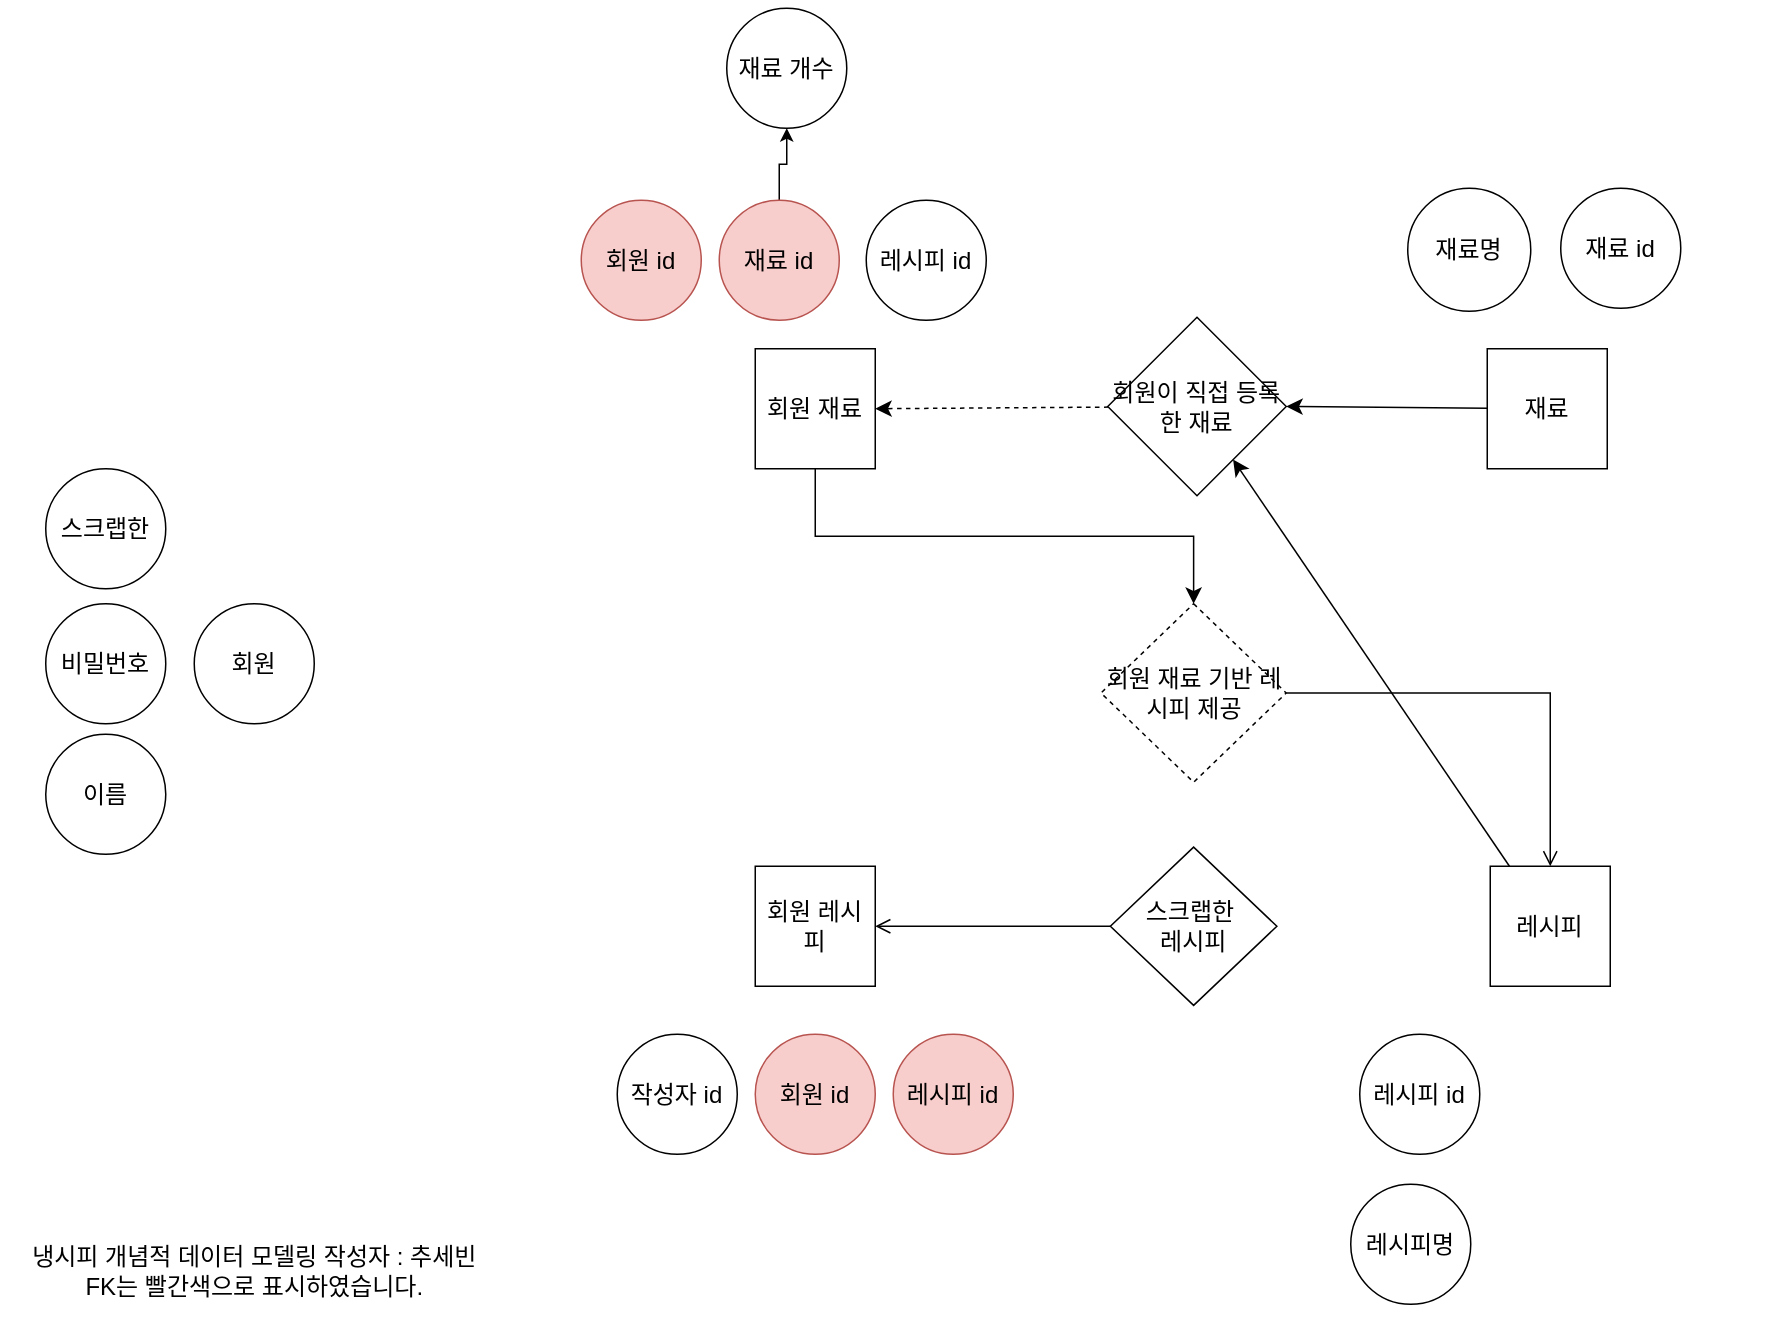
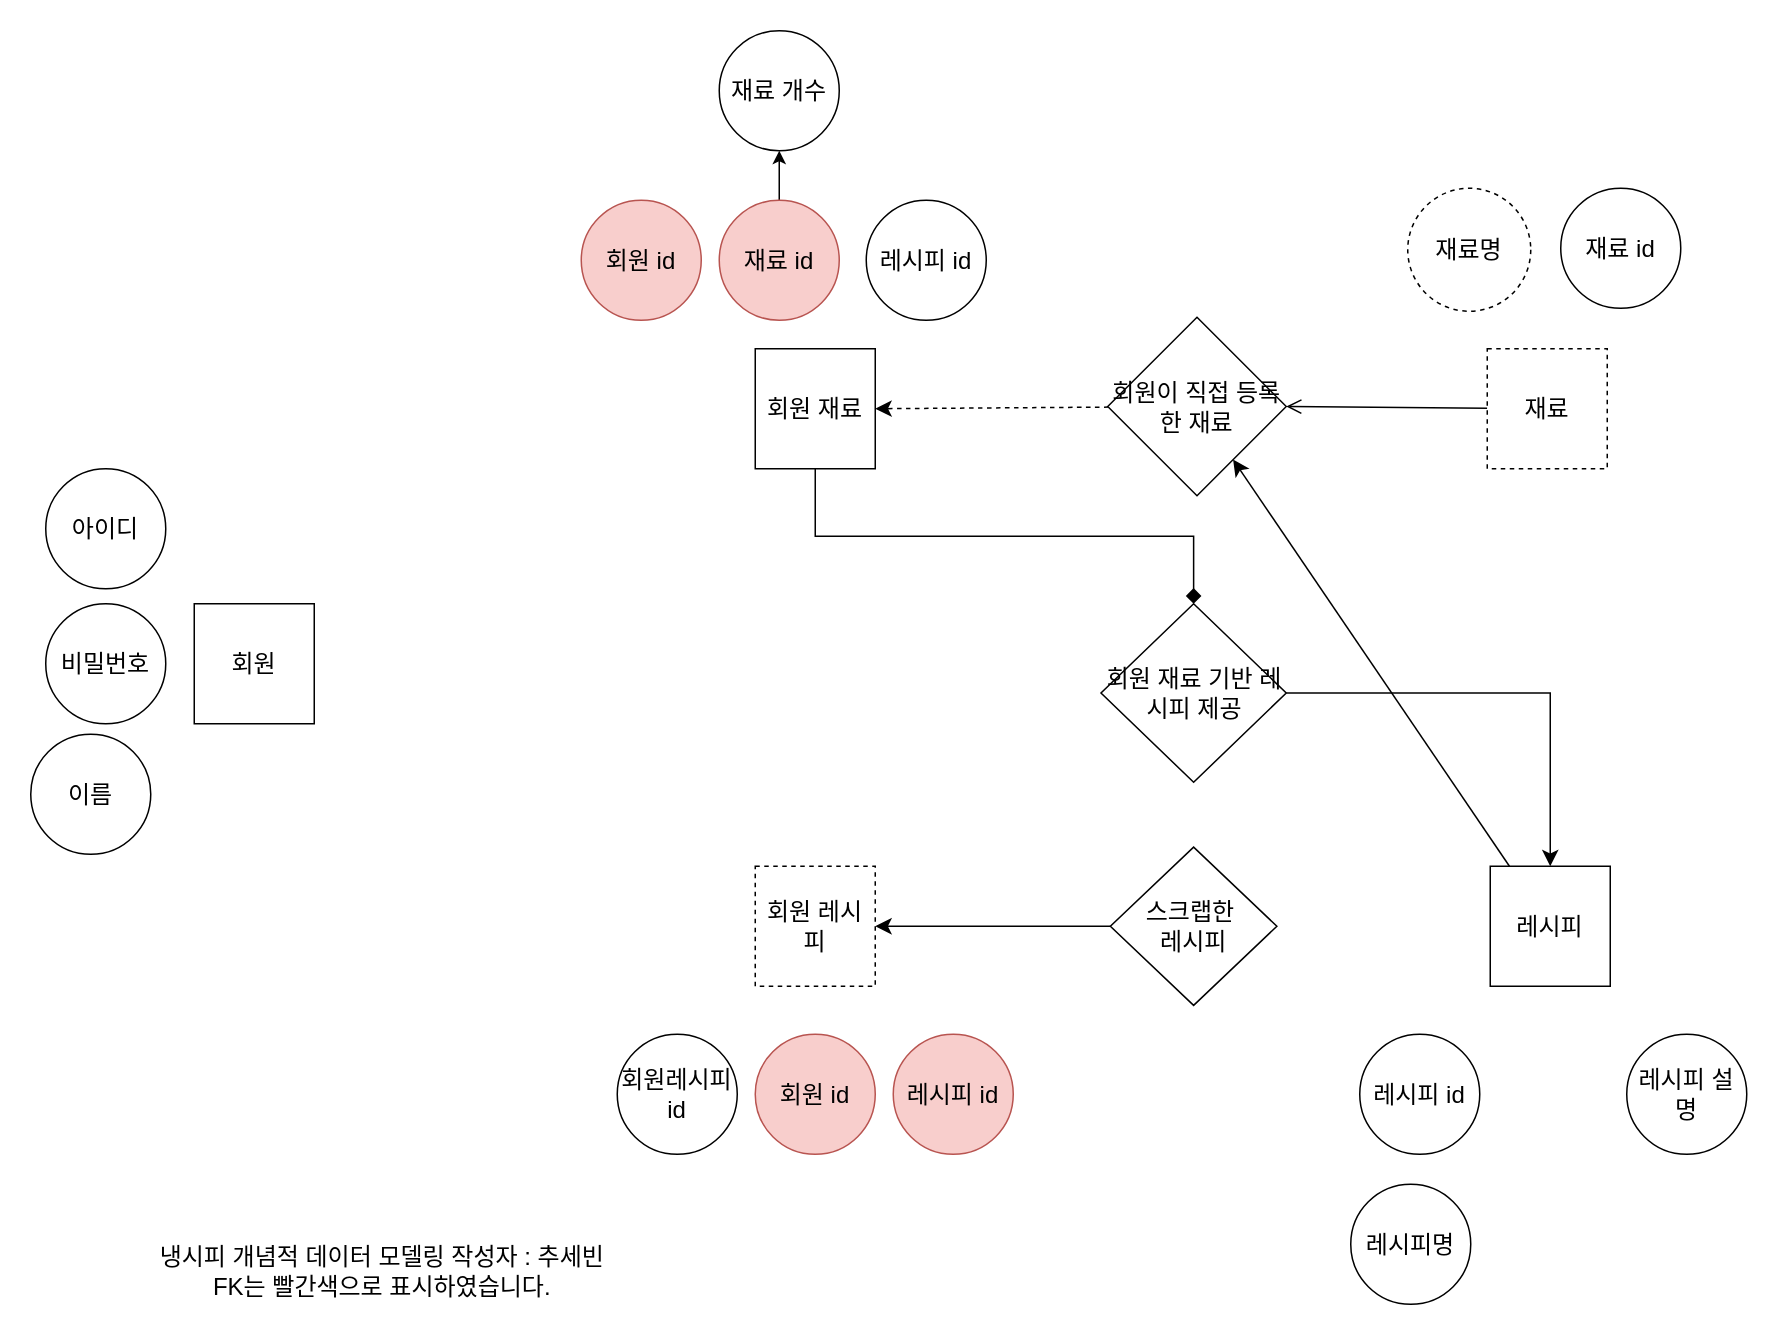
(787, 68) -> (779, 91)
(1469, 250) -> (1469, 250)
(1300, 407) -> (1296, 407)
(1547, 409) -> (1547, 409)
(106, 529) -> (106, 529)
(1194, 589) -> (1194, 588)
(254, 664) -> (254, 664)
(1194, 693) -> (1194, 693)
(106, 794) -> (91, 794)
(1550, 855) -> (1550, 852)
(815, 926) -> (815, 926)
(885, 926) -> (889, 926)
(677, 1094) -> (677, 1094)
none -> (1687, 1094)
(254, 1271) -> (382, 1271)
